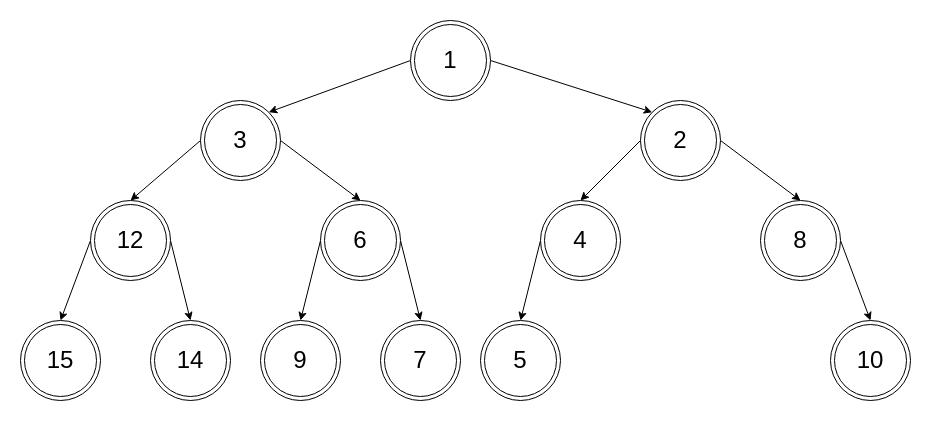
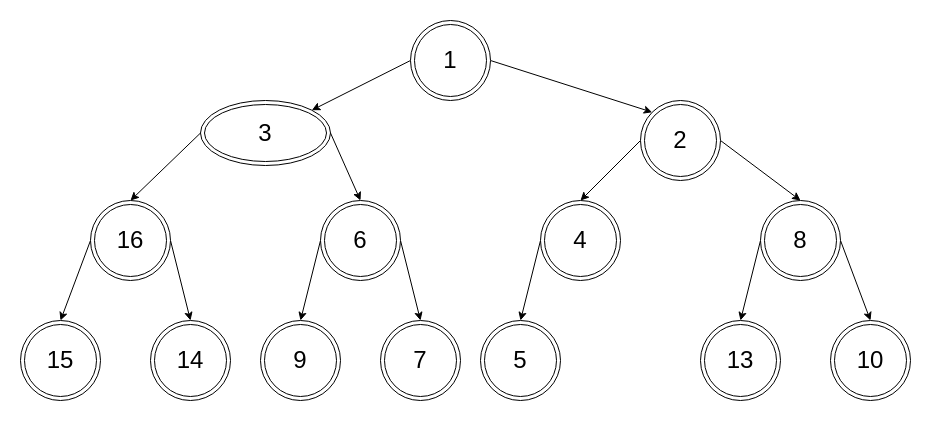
(241, 141) -> (266, 133)
(131, 241) -> (131, 241)
none -> (751, 277)
none -> (741, 361)
